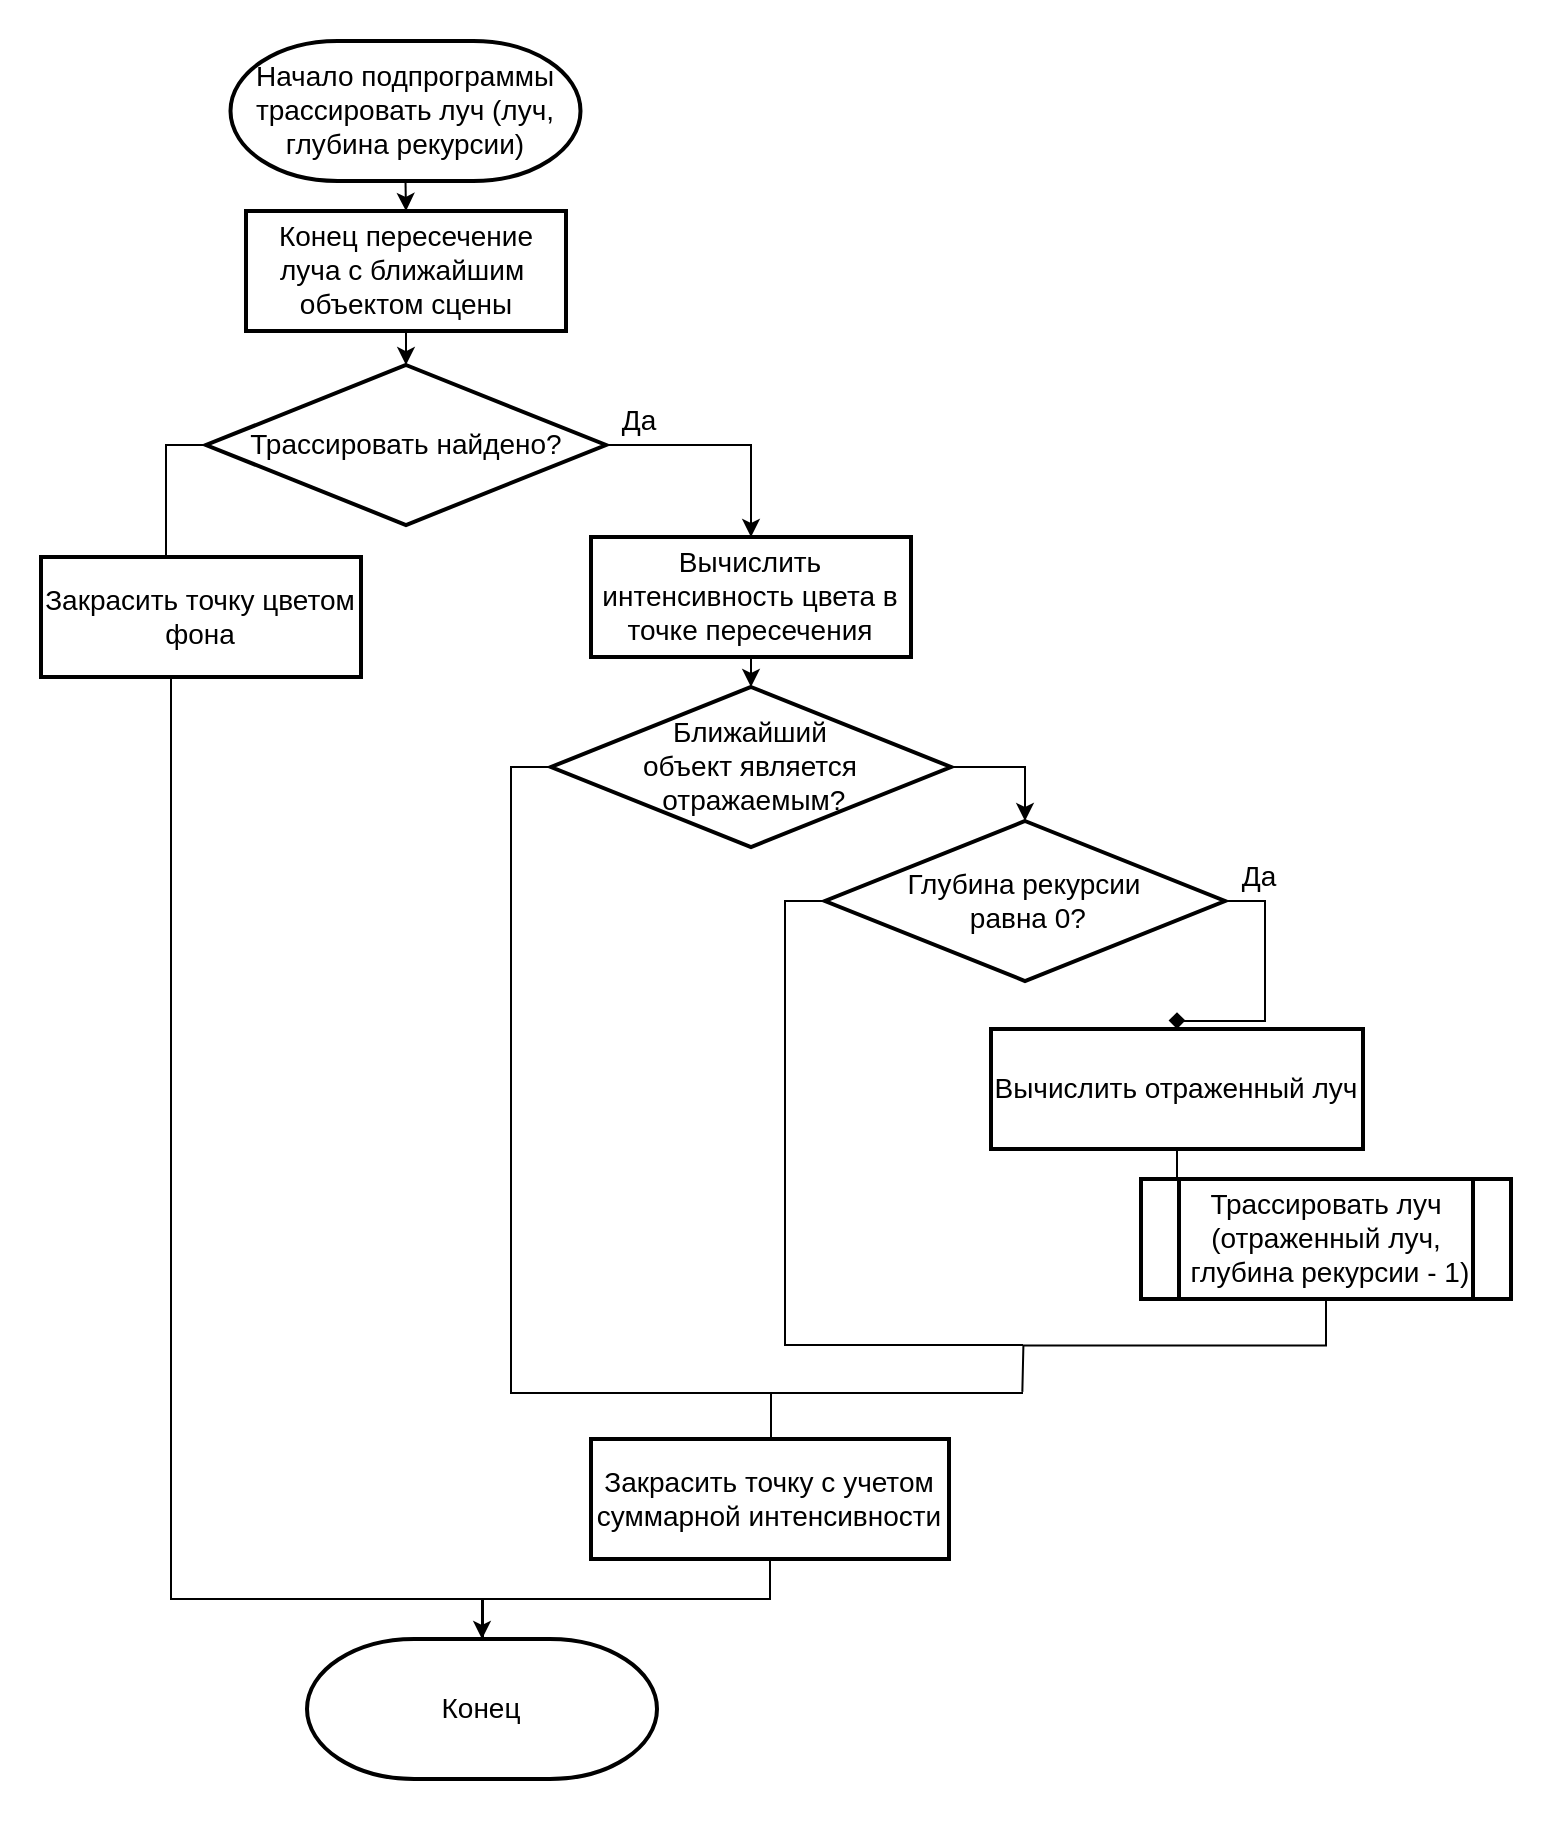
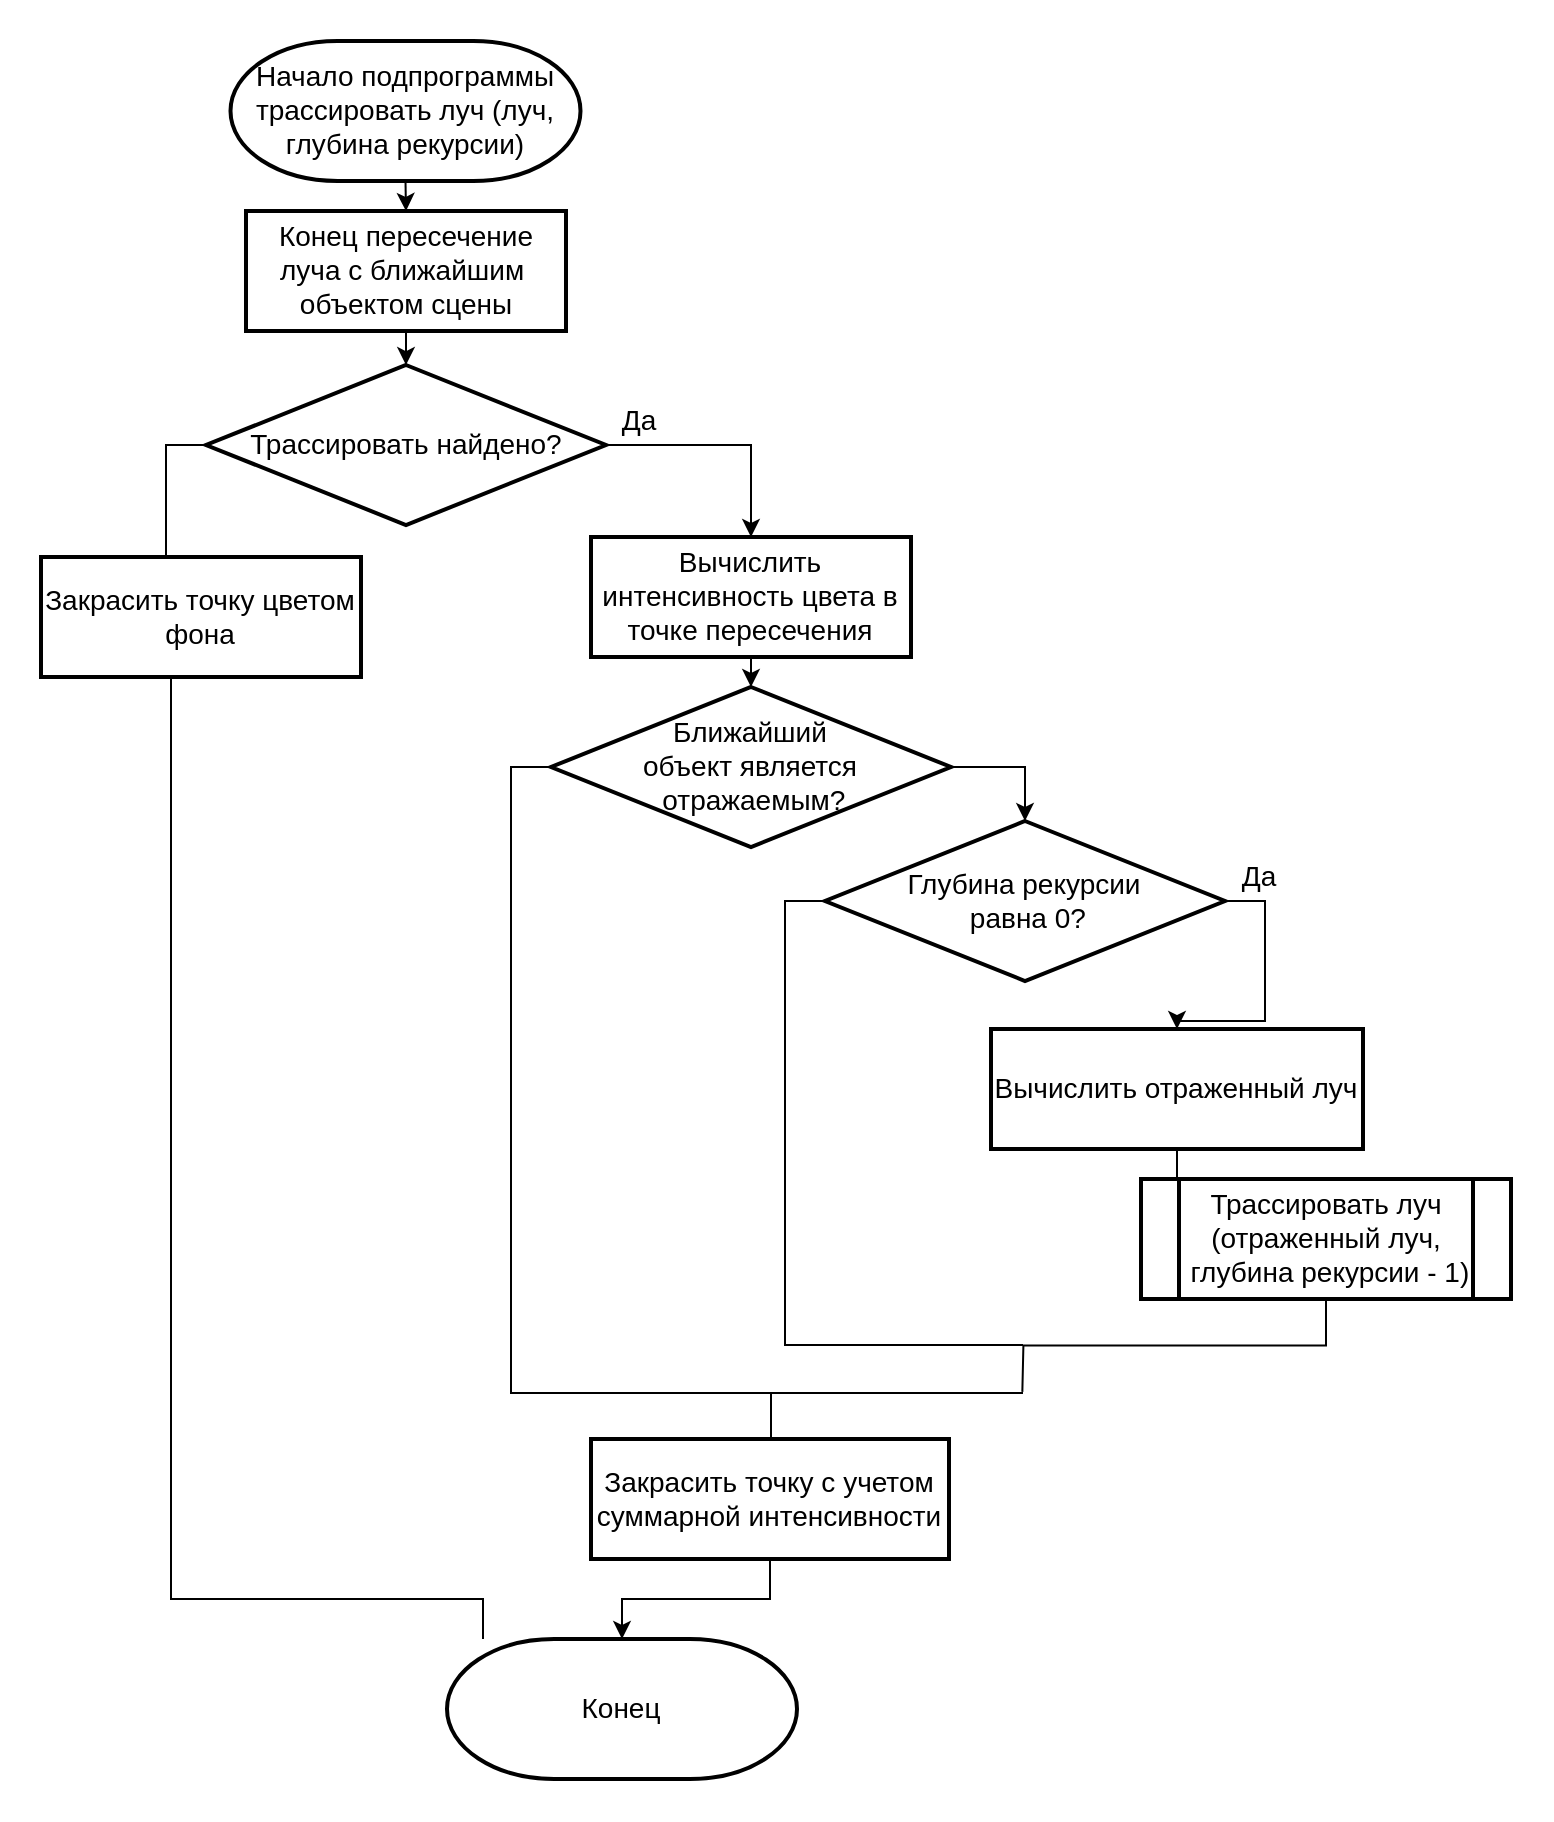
(1178, 1021) -> (1179, 1021)
(482, 1709) -> (622, 1709)
